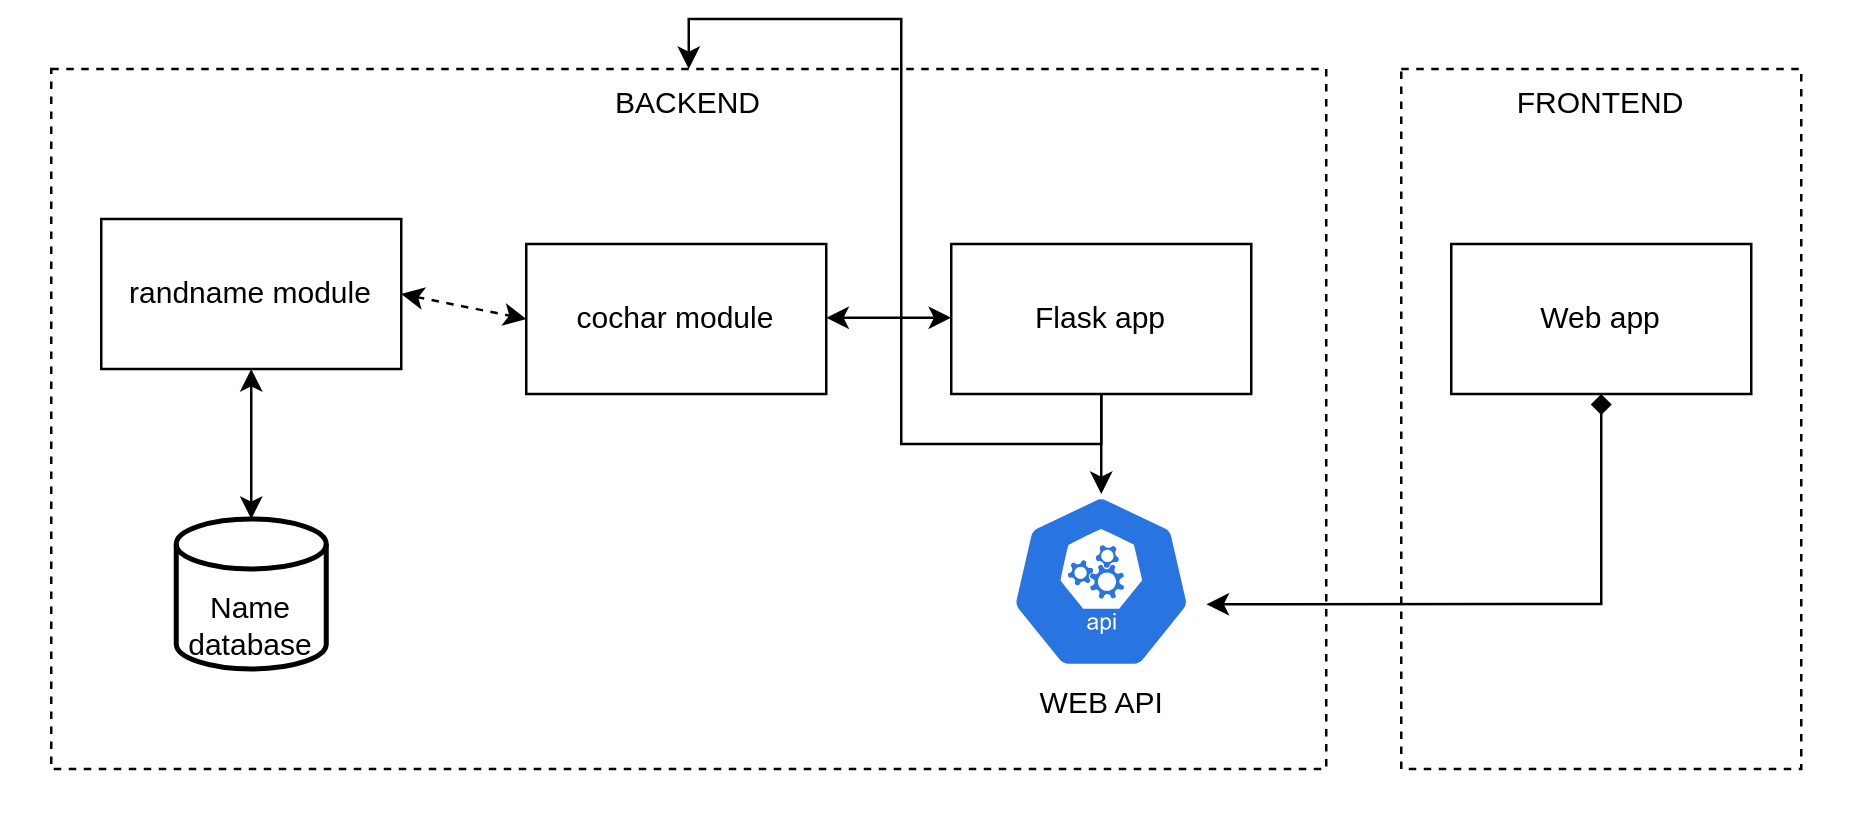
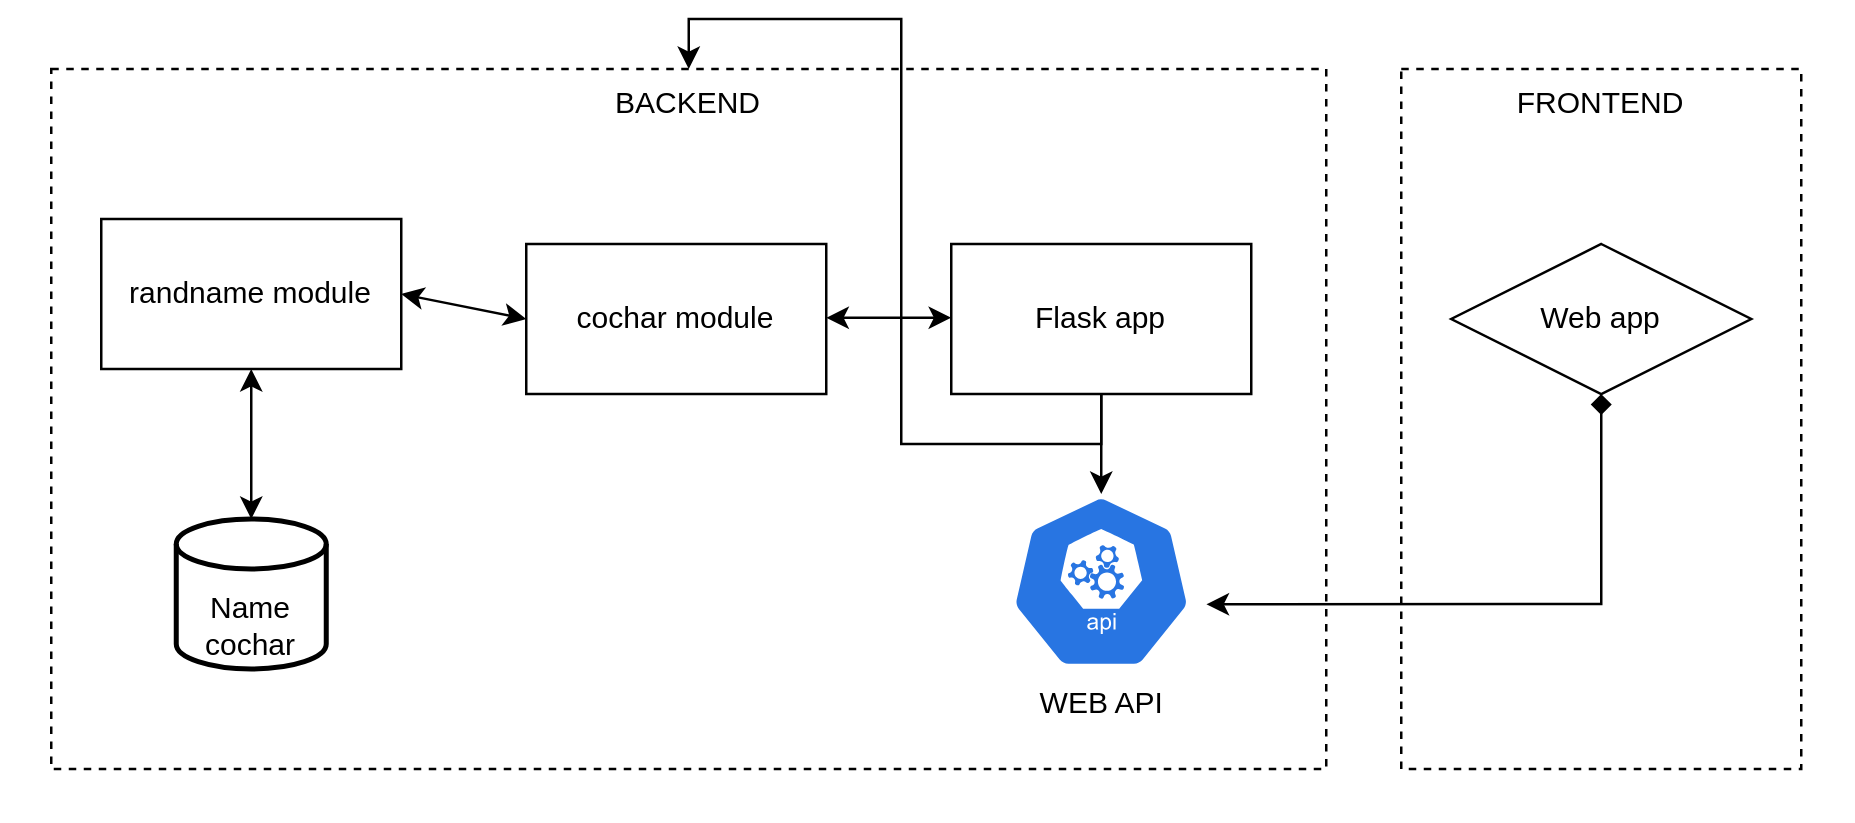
(462, 306) -> (462, 306)
(1601, 319) -> (1601, 319)
(251, 625) -> (251, 625)
